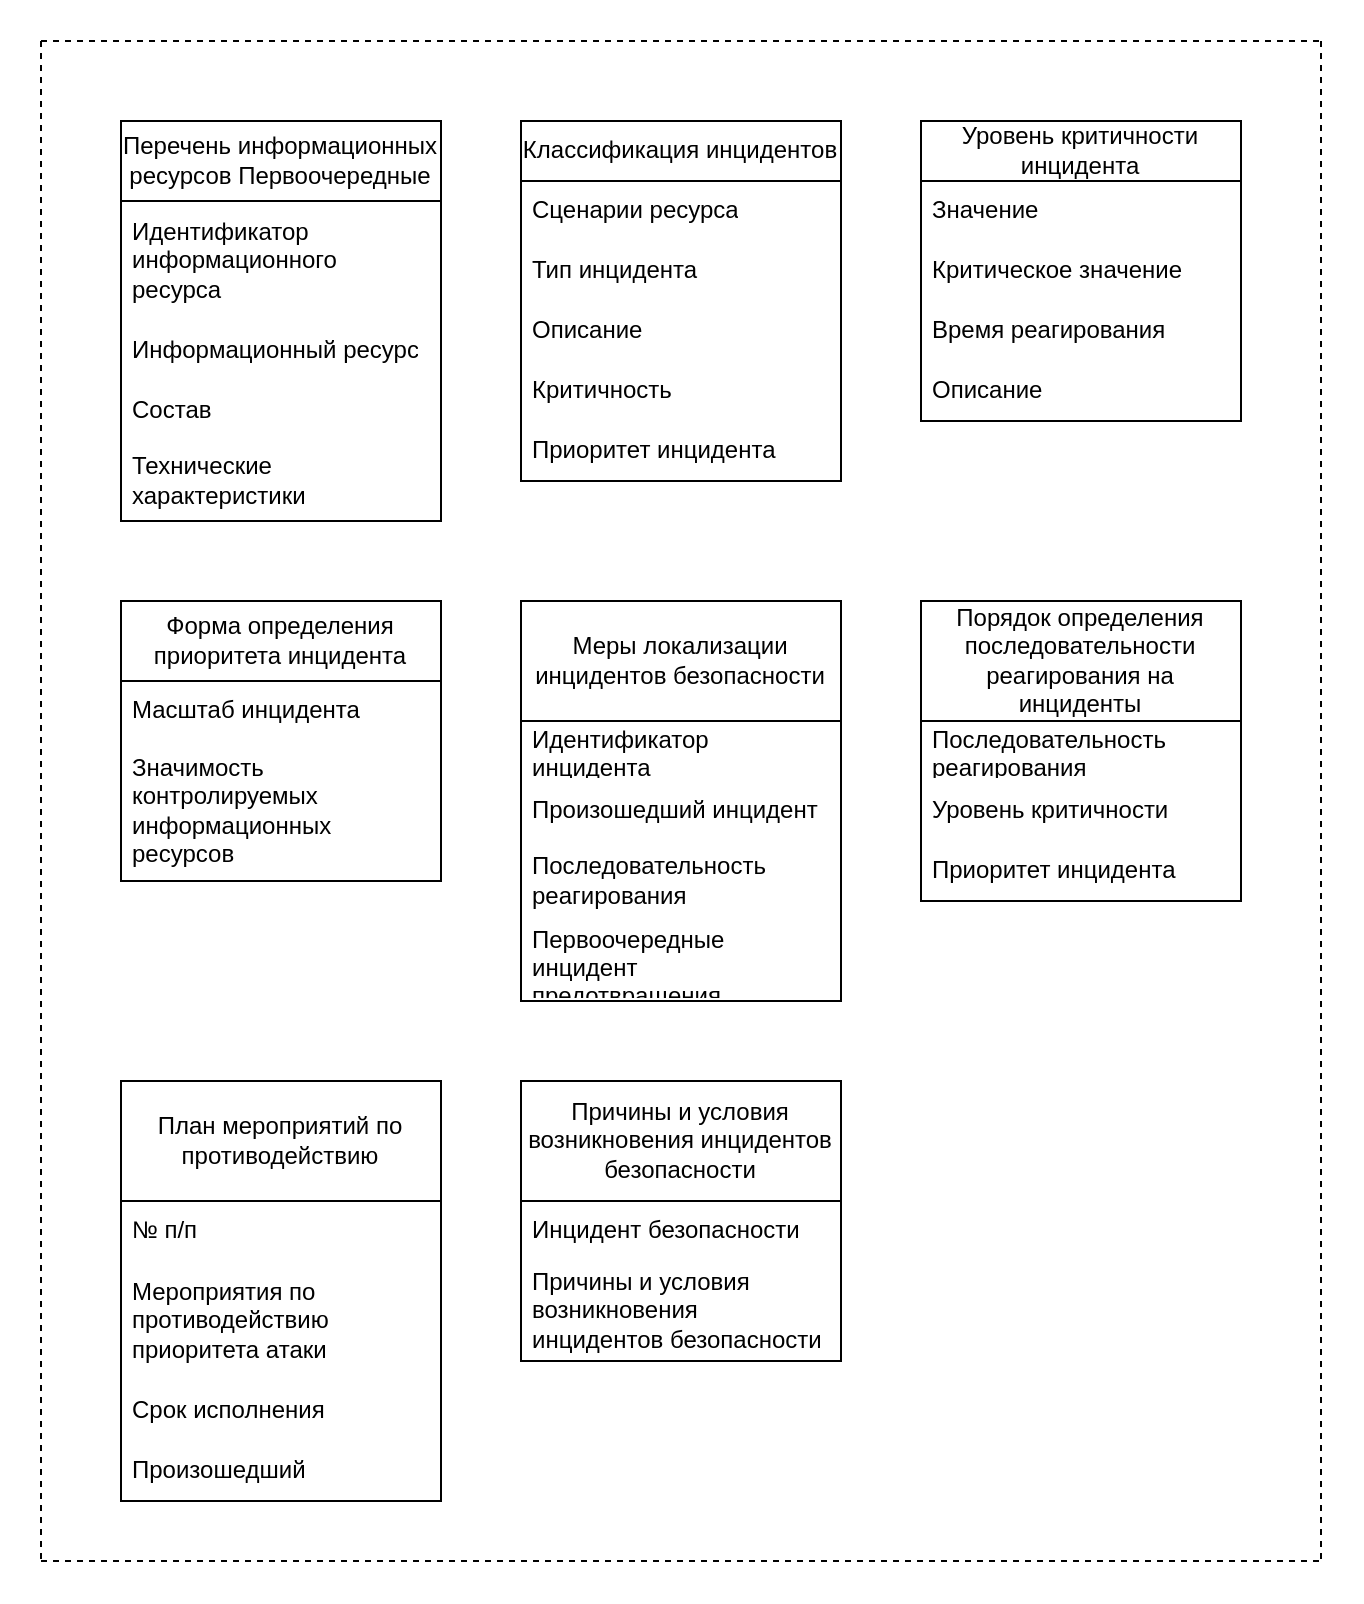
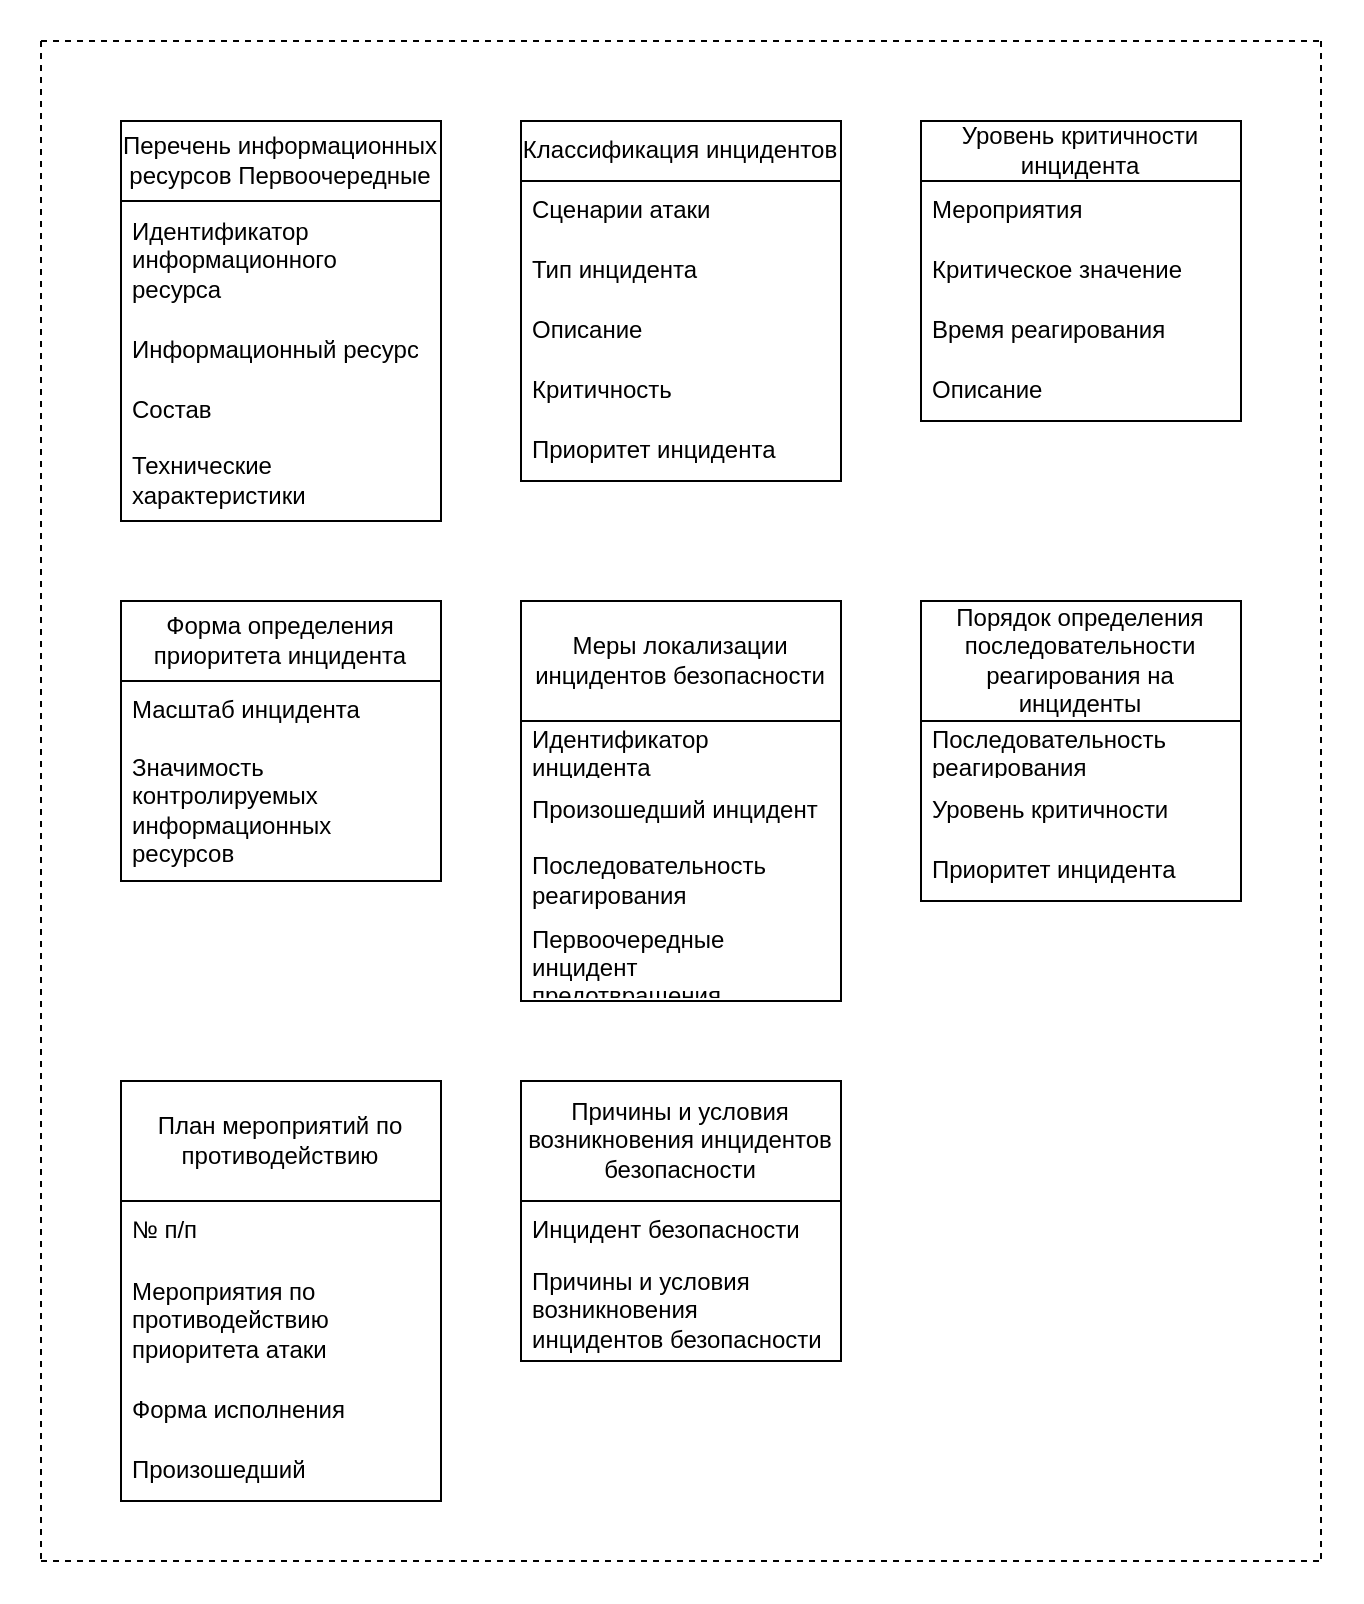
(637, 211) -> (624, 211)
(987, 211) -> (1007, 211)
(231, 1411) -> (237, 1411)
